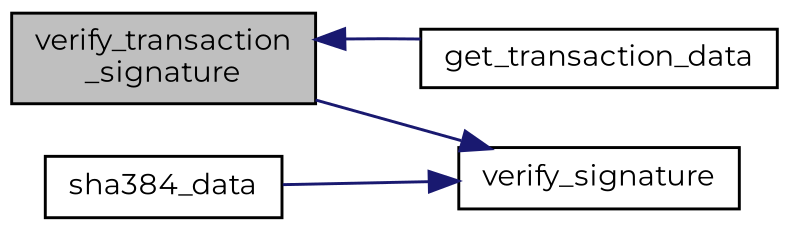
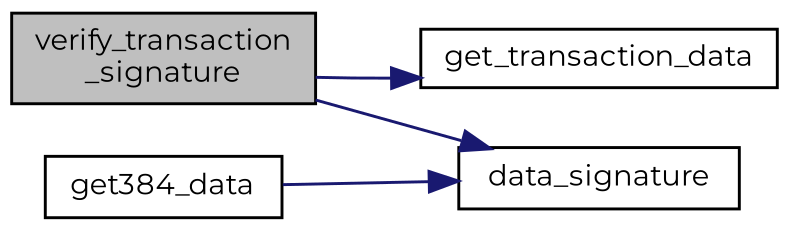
(383, 39) -> (353, 78)
(599, 178) -> (599, 178)
(164, 187) -> (164, 187)
